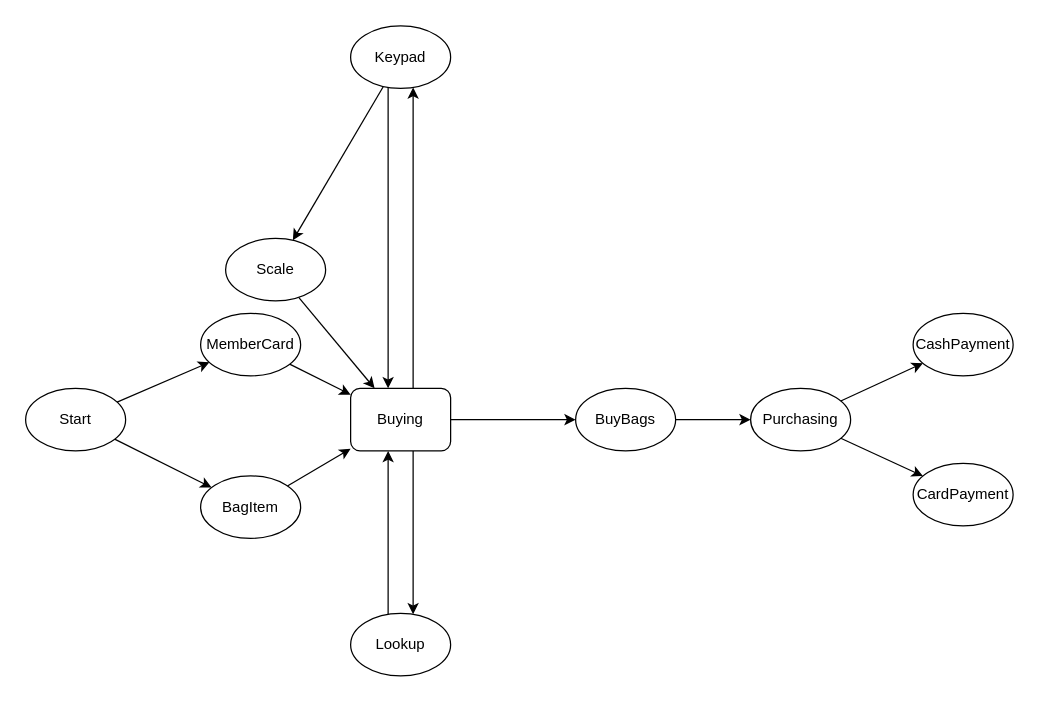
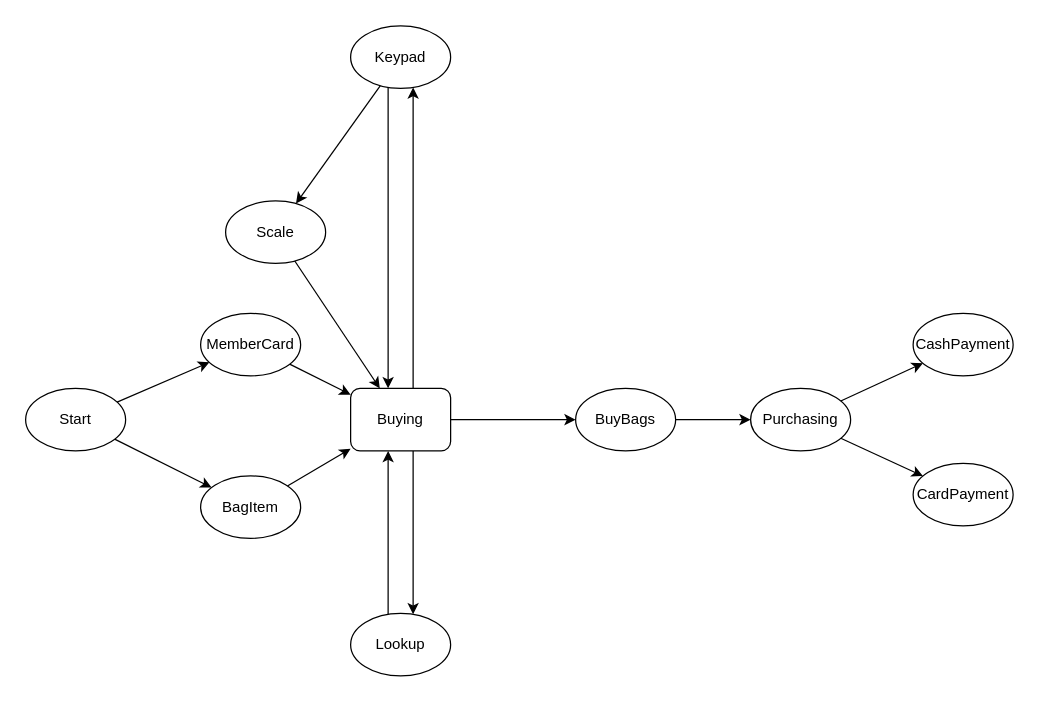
(276, 269) -> (276, 232)
